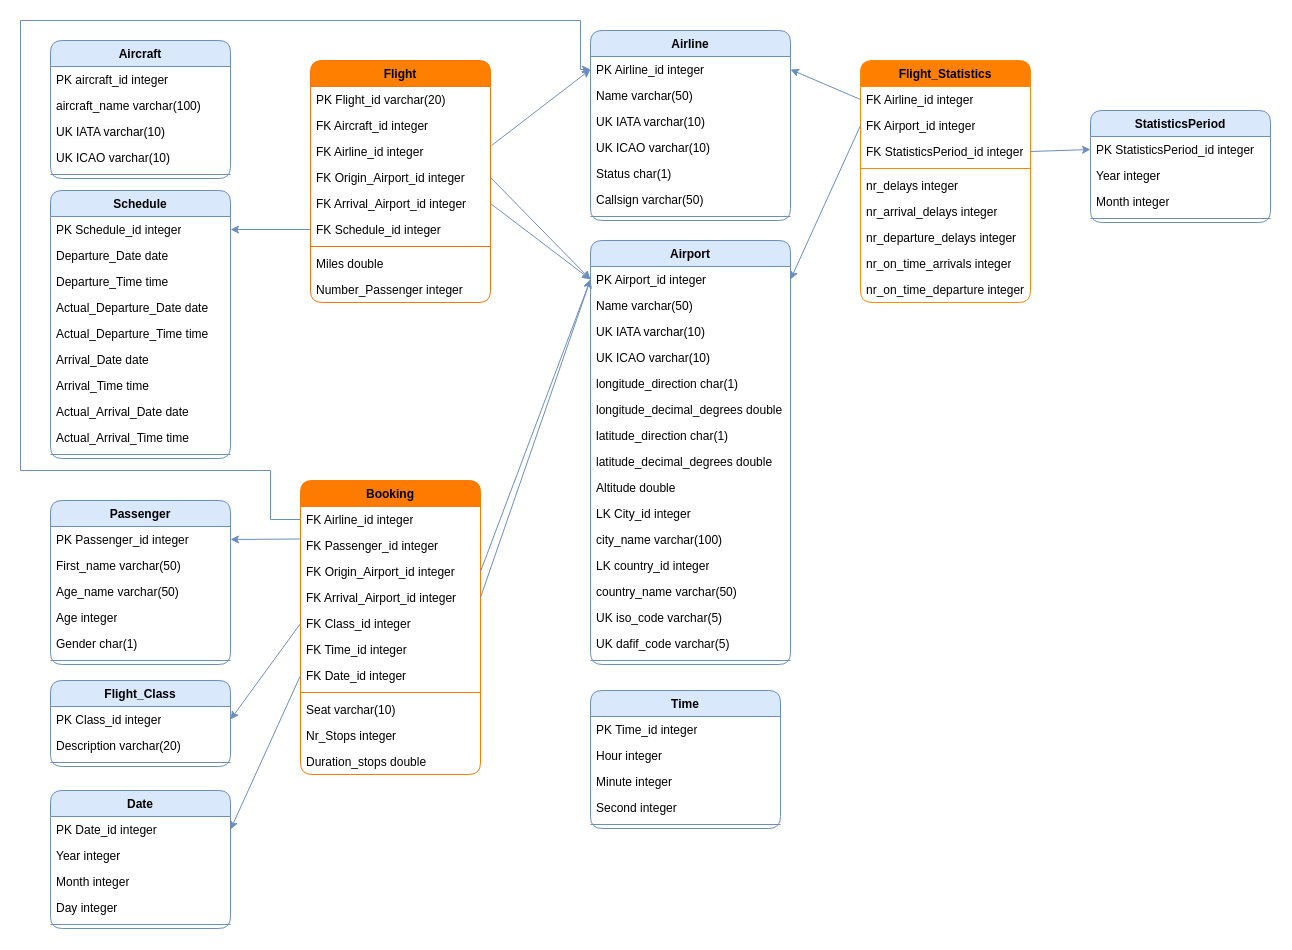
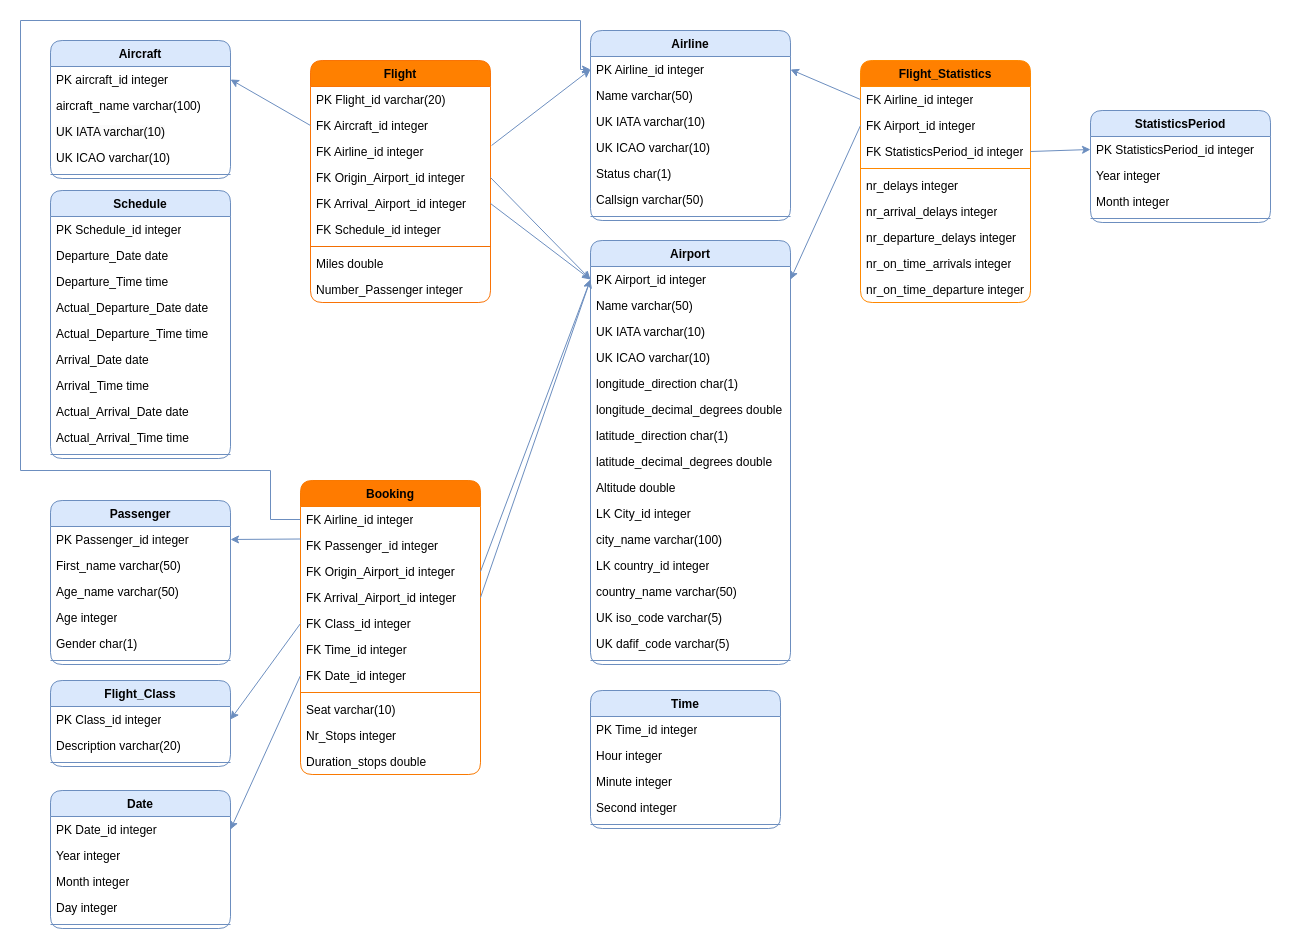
none -> (272, 103)
(273, 230) -> none
